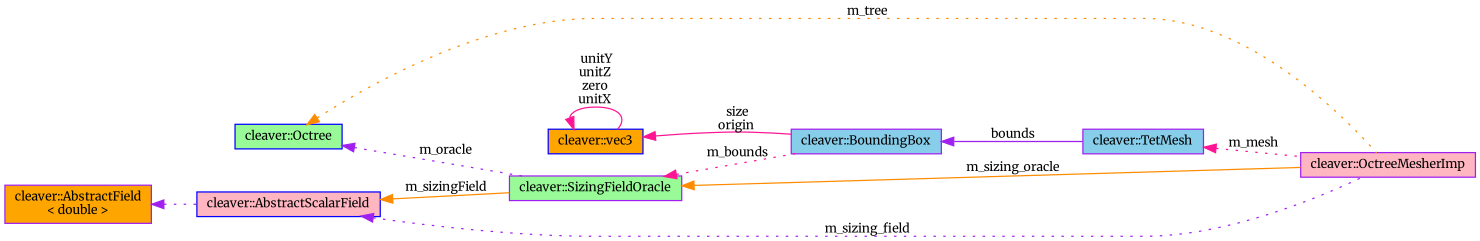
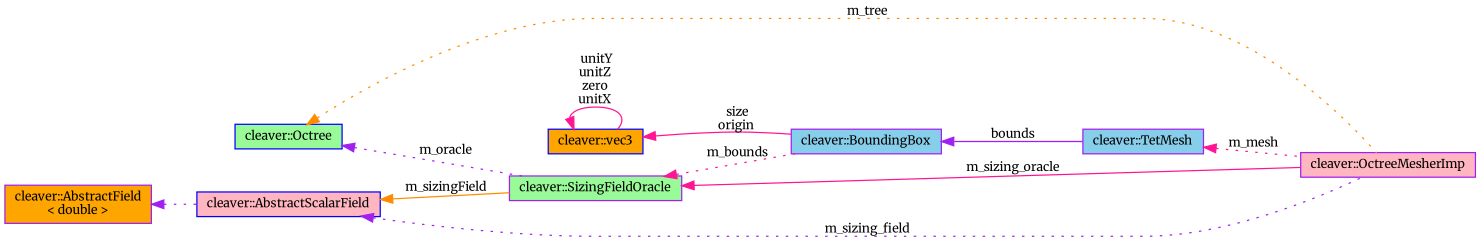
(997, 176) -> (997, 176)
